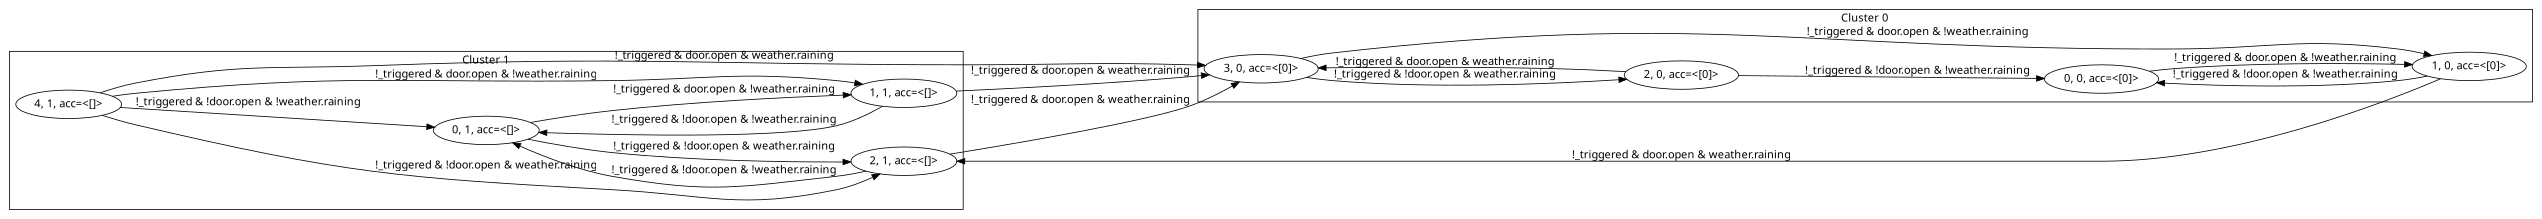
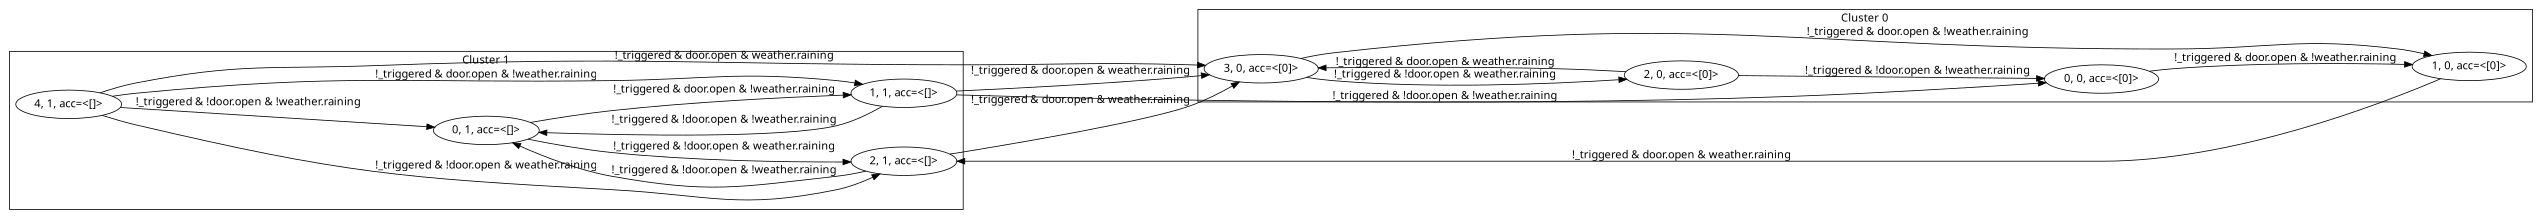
(2296, 86) -> (1768, 97)
